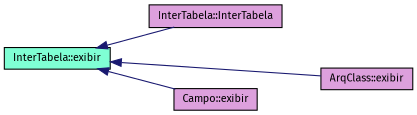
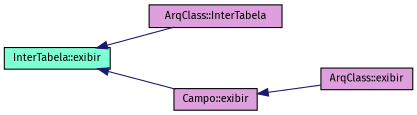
(216, 16) -> (216, 16)
(221, 69) -> (295, 89)
